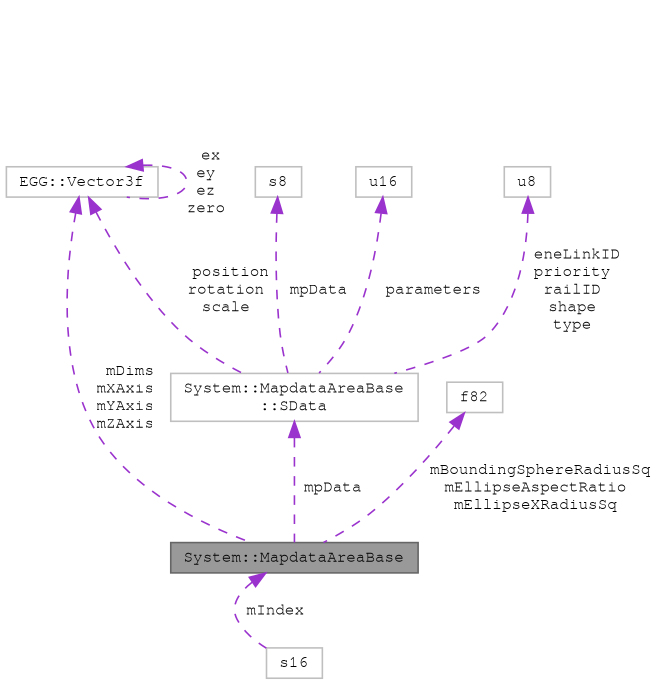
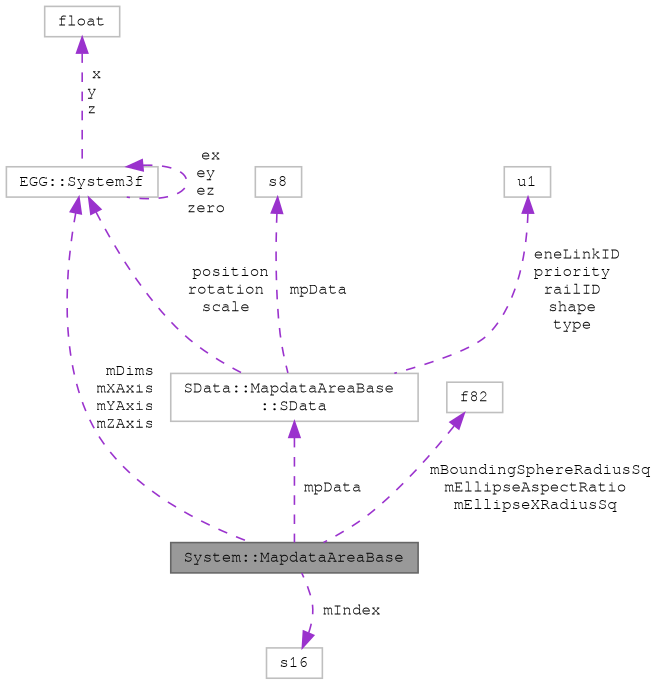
none -> (82, 22)
(82, 182) -> (82, 182)
(384, 182) -> none
(527, 182) -> (527, 182)
(294, 397) -> (294, 397)
(237, 618) -> (312, 602)
